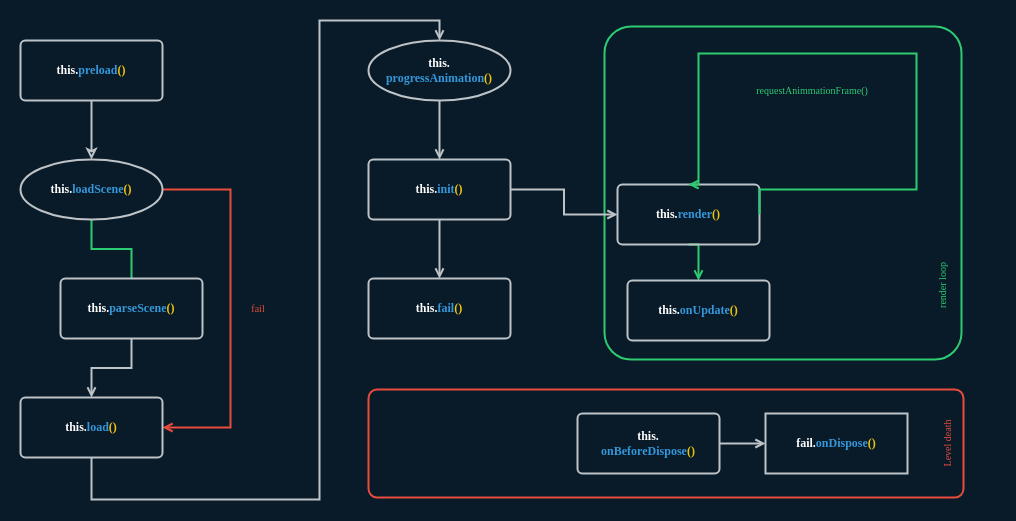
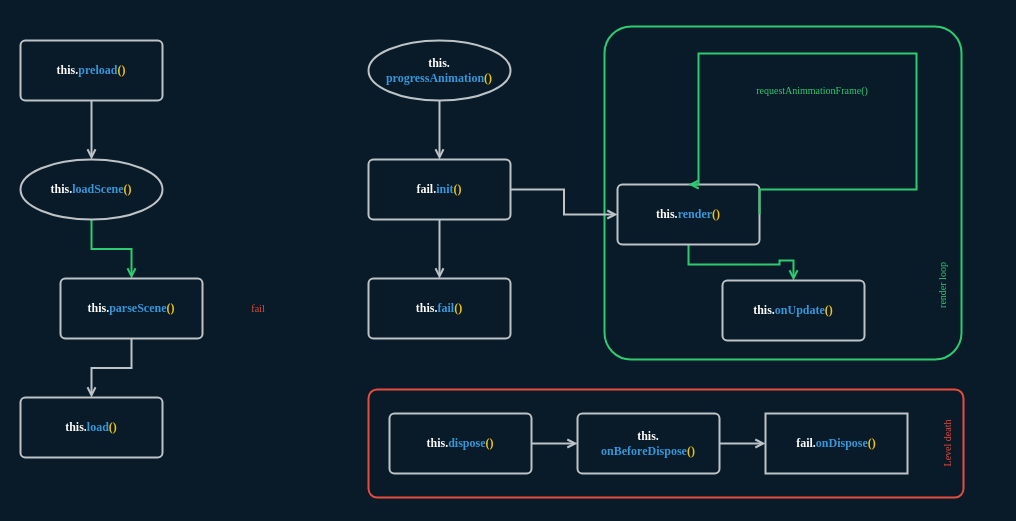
(92, 149) -> (92, 151)
(440, 190) -> (440, 190)
(132, 270) -> (132, 270)
(231, 306) -> none
(699, 311) -> (794, 311)
(320, 328) -> none
none -> (461, 444)
none -> (552, 444)
